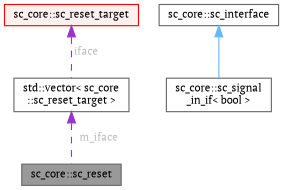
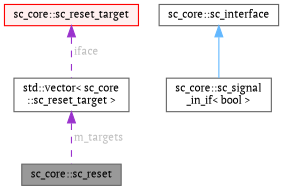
(98, 138) -> (98, 138)
